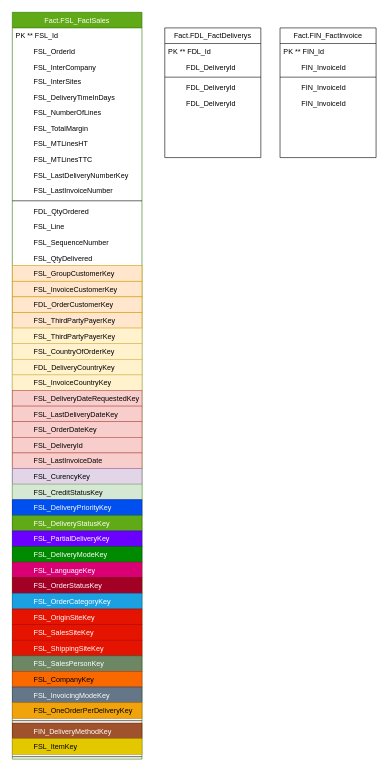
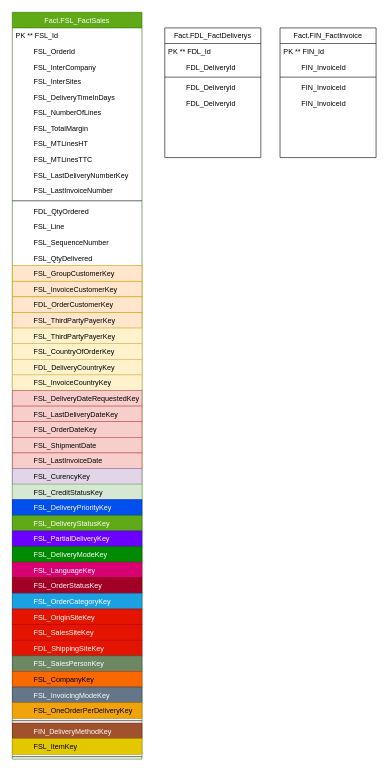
(42, 445) -> (47, 445)
(51, 648) -> (51, 648)
